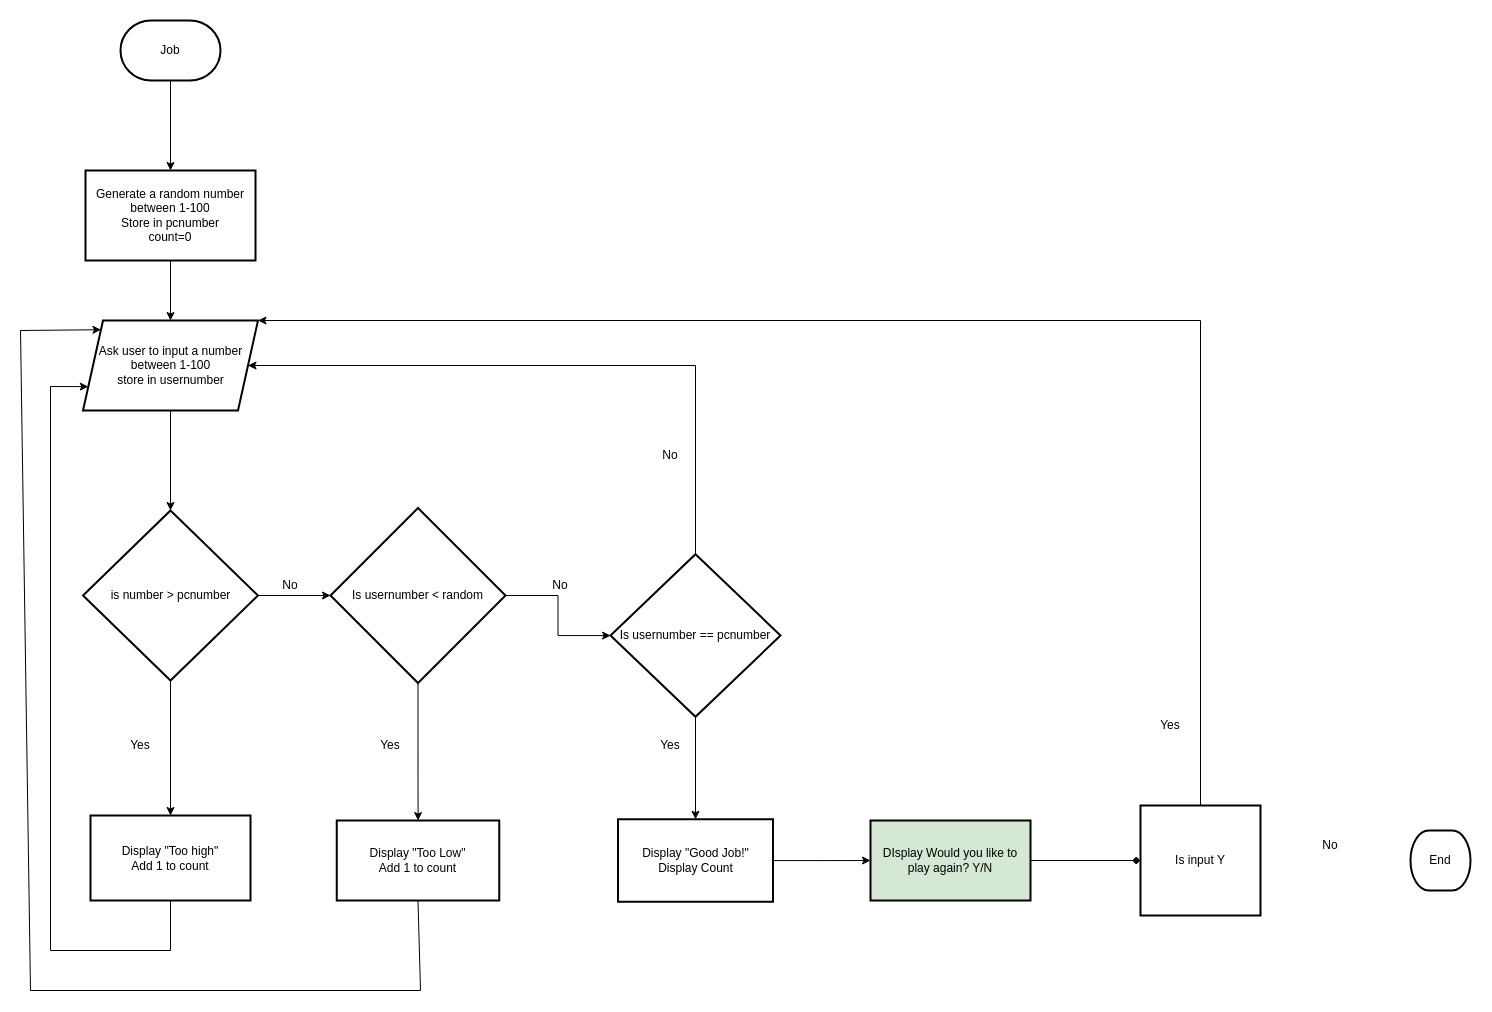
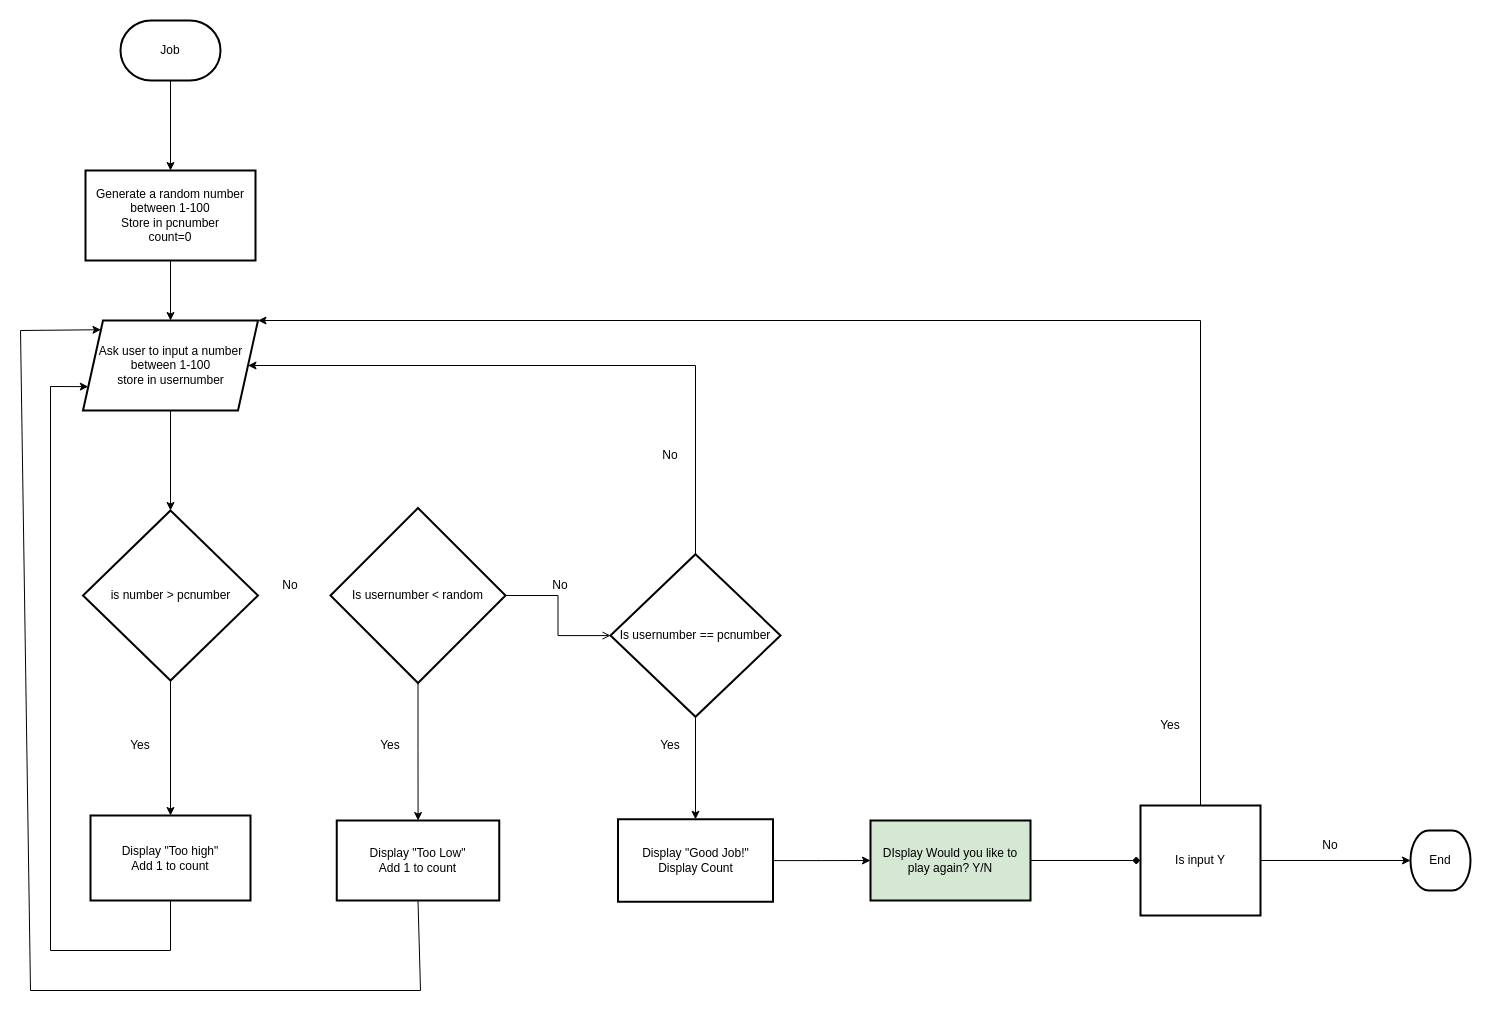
(291, 596) -> none
(602, 636) -> (603, 636)
none -> (1332, 861)
